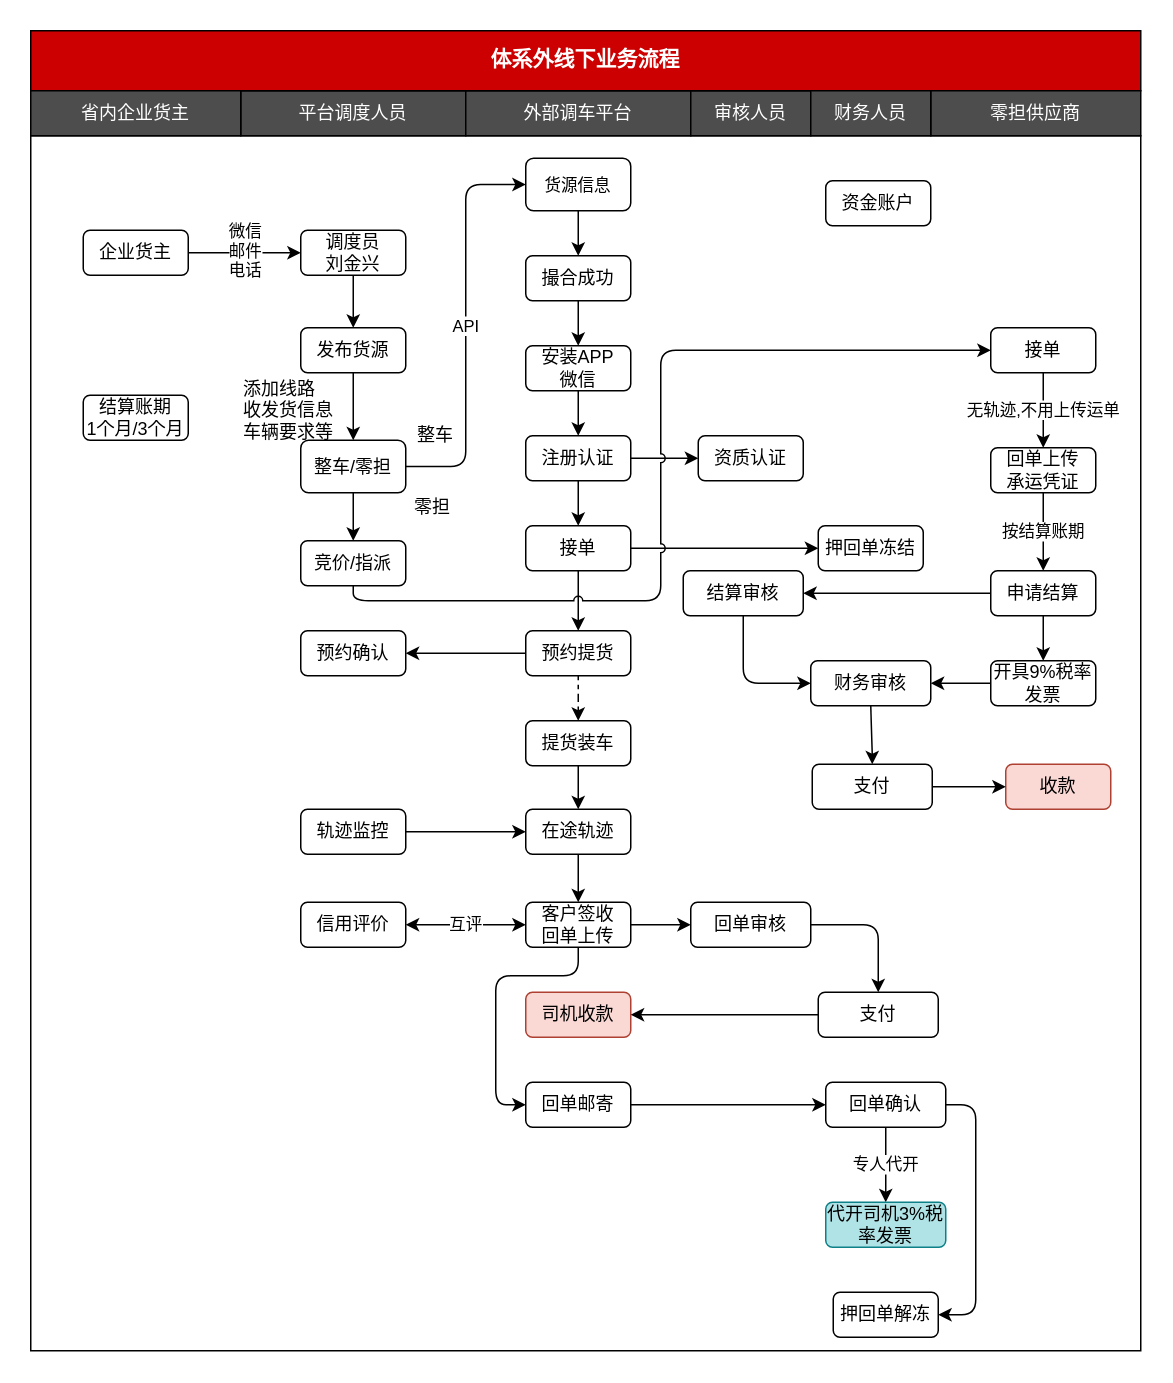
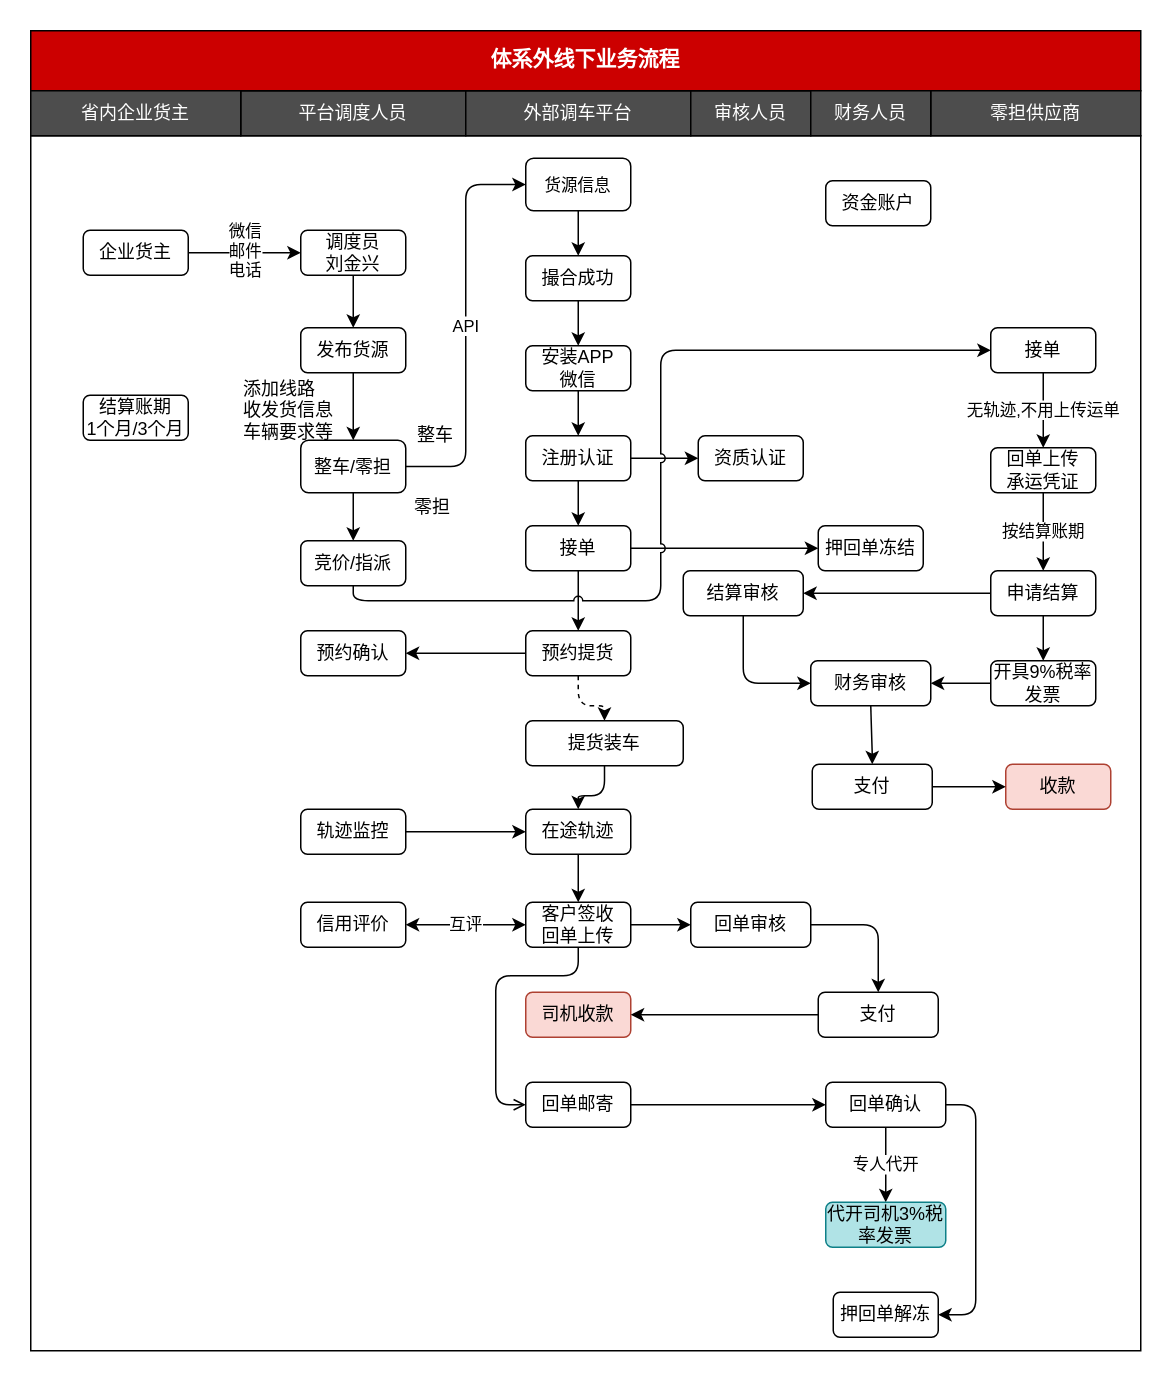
(578, 743) -> (605, 743)
(506, 1105) -> (505, 1104)
